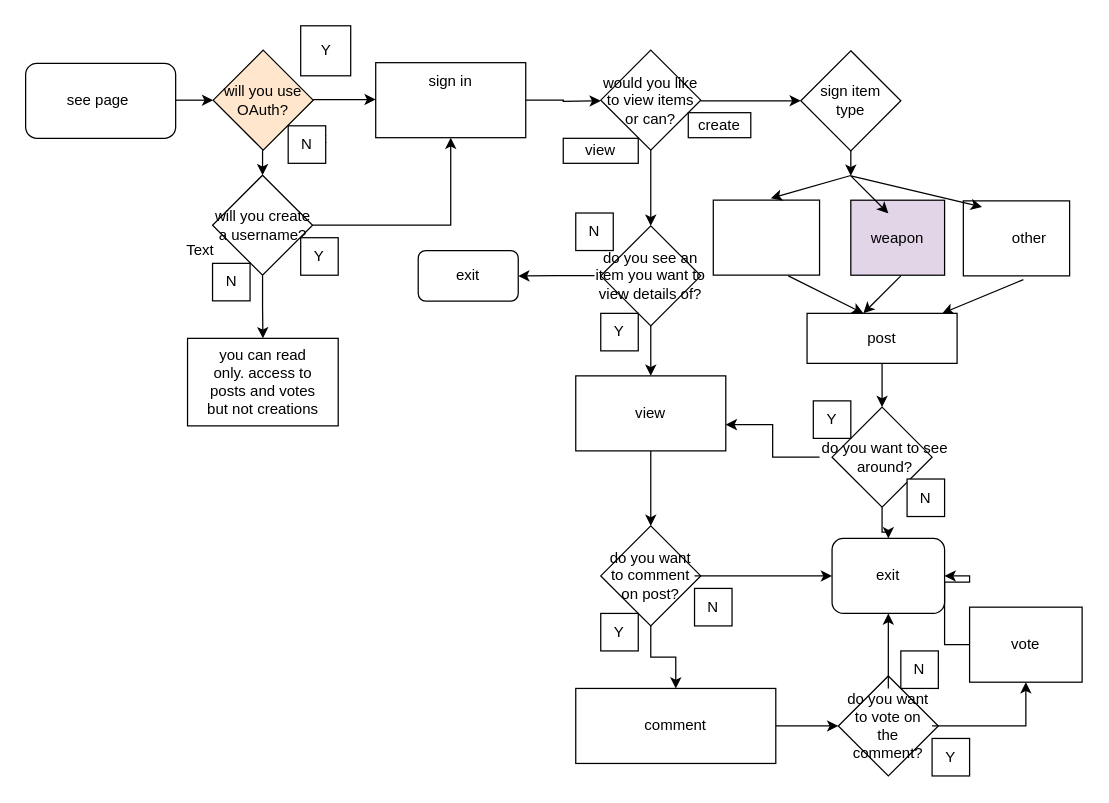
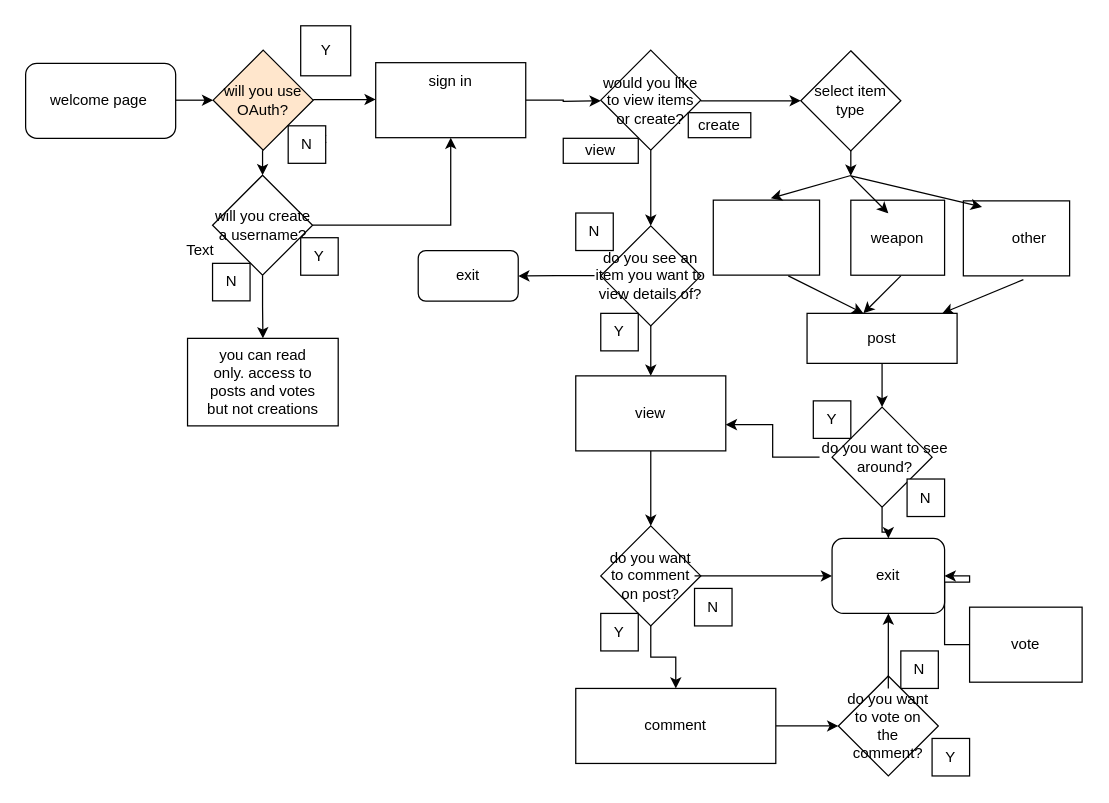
(101, 101) -> (101, 101)
(651, 101) -> (651, 101)
(851, 101) -> (851, 101)
(898, 238) -> (898, 238)
(996, 726) -> none
